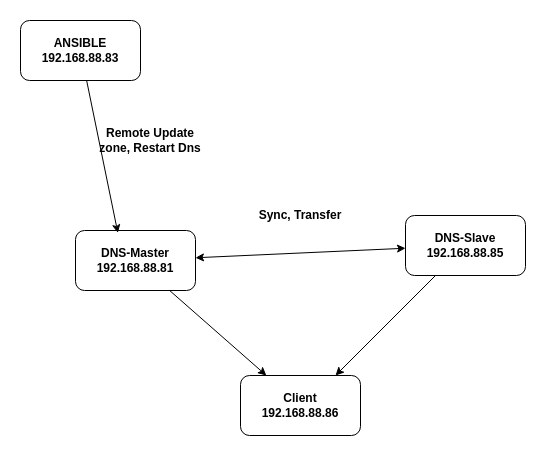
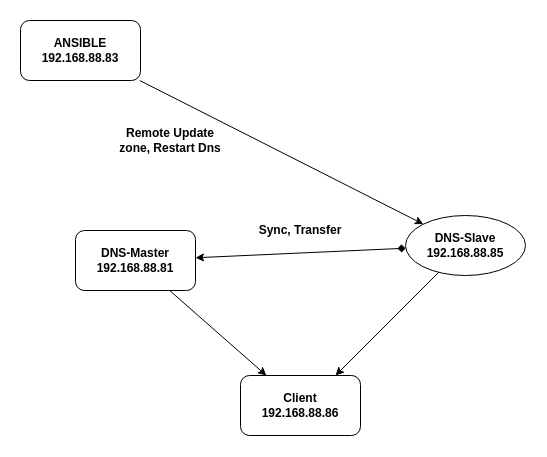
(151, 141) -> (171, 141)
(102, 153) -> (278, 151)
(301, 216) -> (301, 231)
(466, 246) -> (466, 246)
(397, 249) -> (396, 249)
